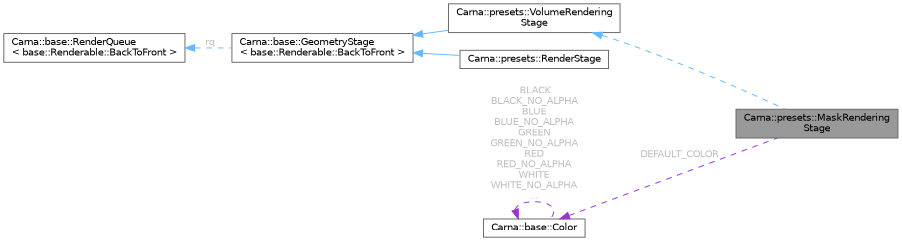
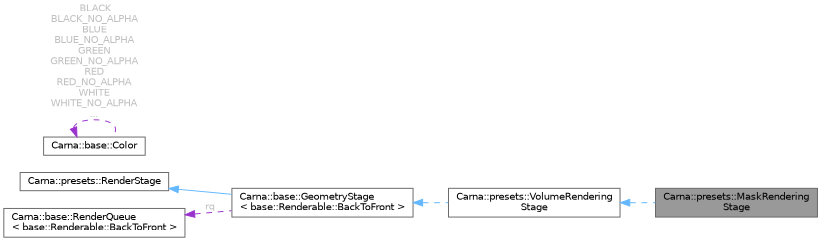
(436, 32) -> (436, 203)
(213, 48) -> (213, 212)
(441, 54) -> (205, 192)
(673, 177) -> none
